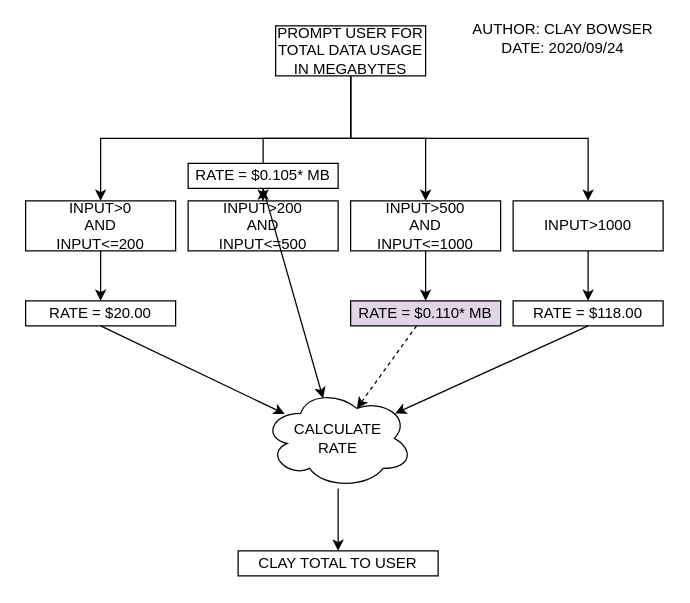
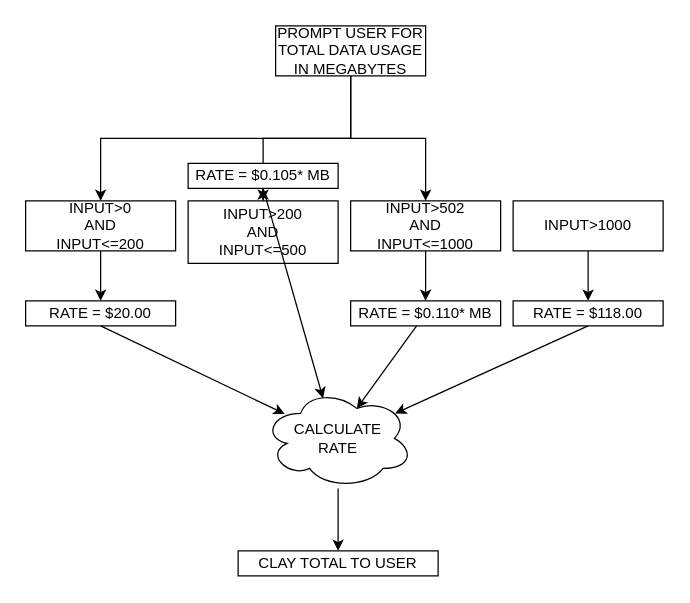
(563, 38) -> none
(535, 138) -> none
(263, 226) -> (263, 232)
(426, 226) -> (426, 226)
(426, 313) -> (426, 313)
(389, 363) -> (389, 363)
